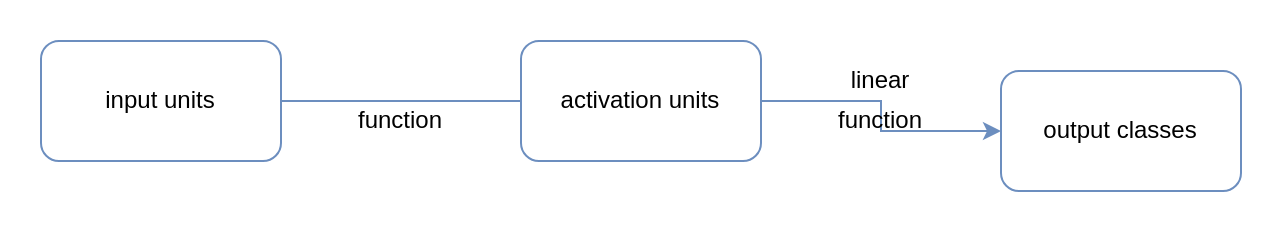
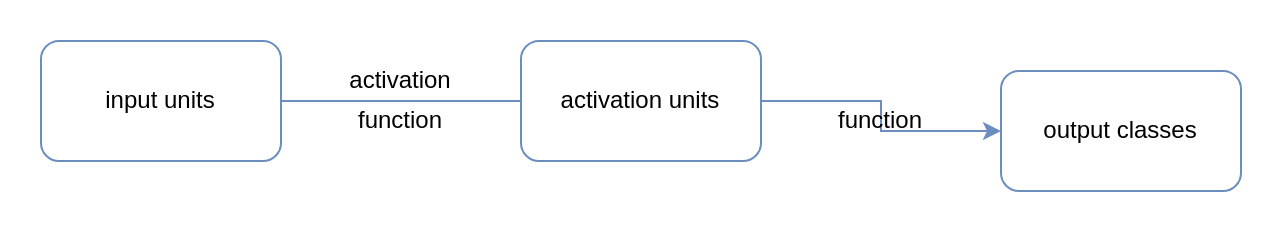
none -> (401, 81)
(881, 81) -> none
